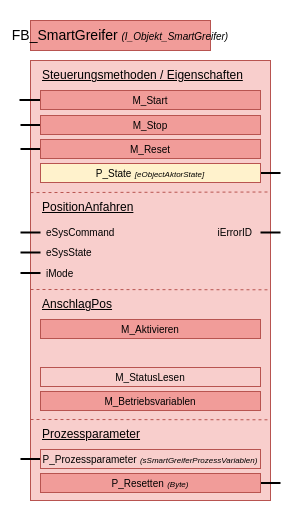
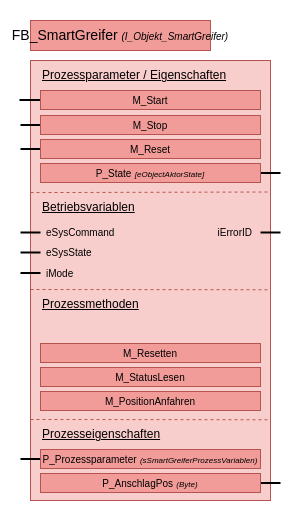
(152, 76) -> (145, 76)
(151, 173) -> (151, 173)
(93, 208) -> (95, 208)
(78, 305) -> (93, 305)
(151, 329) -> none
none -> (151, 353)
(151, 377) -> (151, 377)
(151, 402) -> (151, 402)
(96, 435) -> (102, 435)
(151, 459) -> (151, 459)
(151, 484) -> (151, 484)
